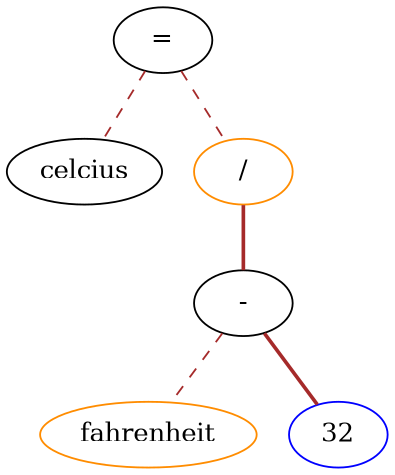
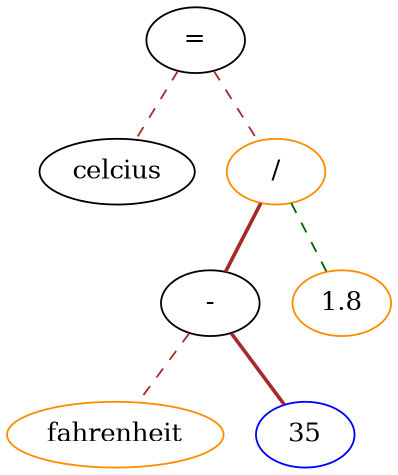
none -> (342, 303)
(338, 435) -> (305, 435)
